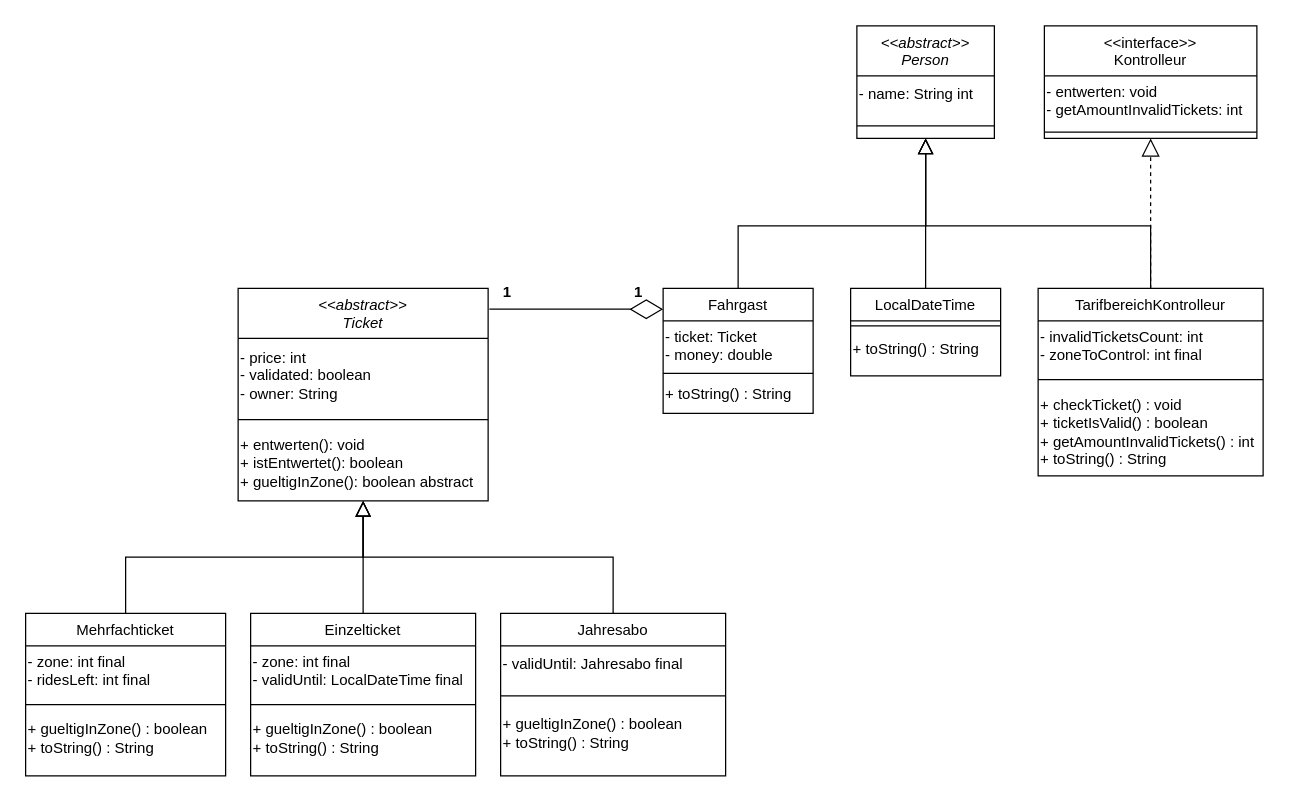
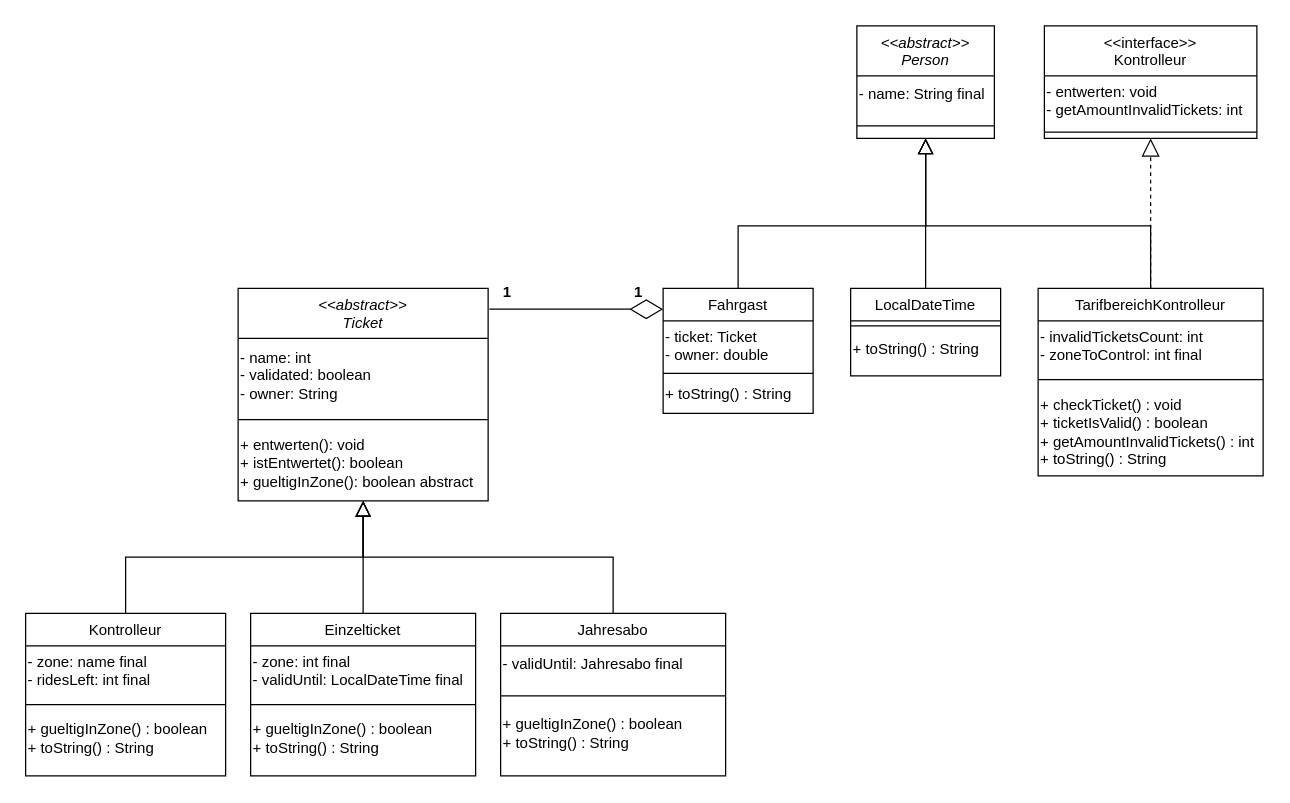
(923, 94) -> (930, 94)
(723, 346) -> (723, 346)
(313, 376) -> (313, 376)
(125, 630) -> (125, 630)
(105, 671) -> (105, 671)
